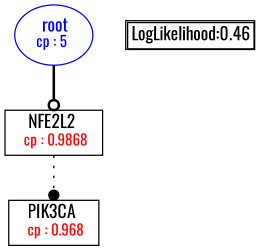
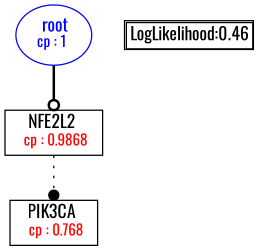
(54, 43) -> (54, 43)
(56, 231) -> (56, 231)
